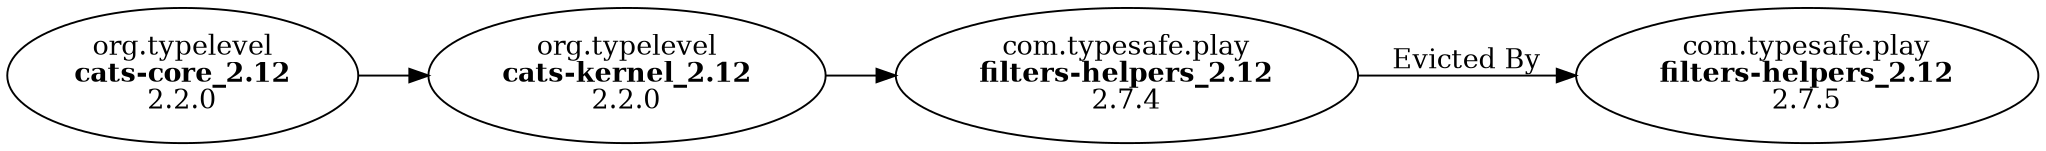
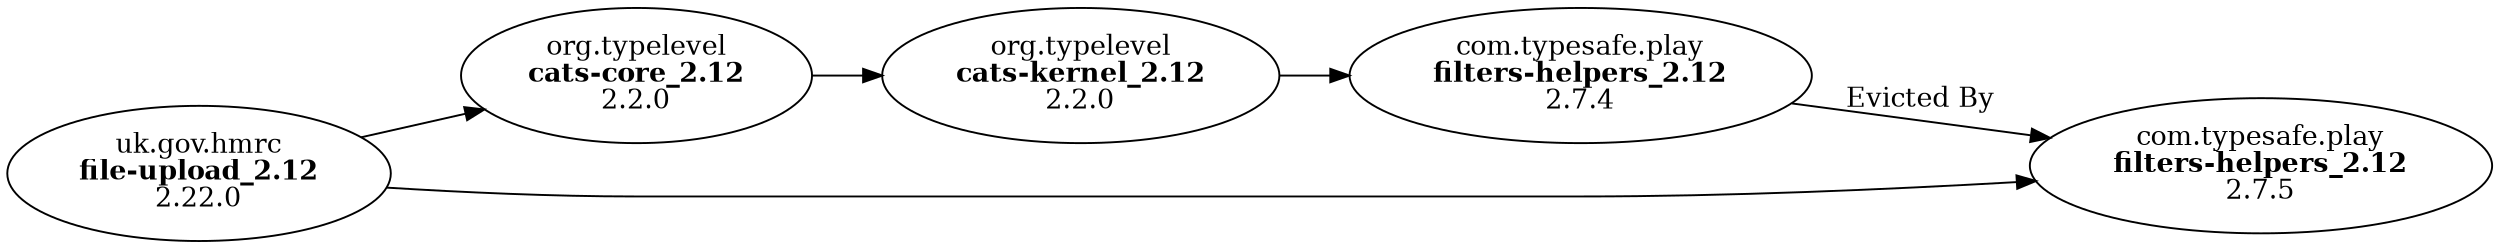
none -> (199, 173)
